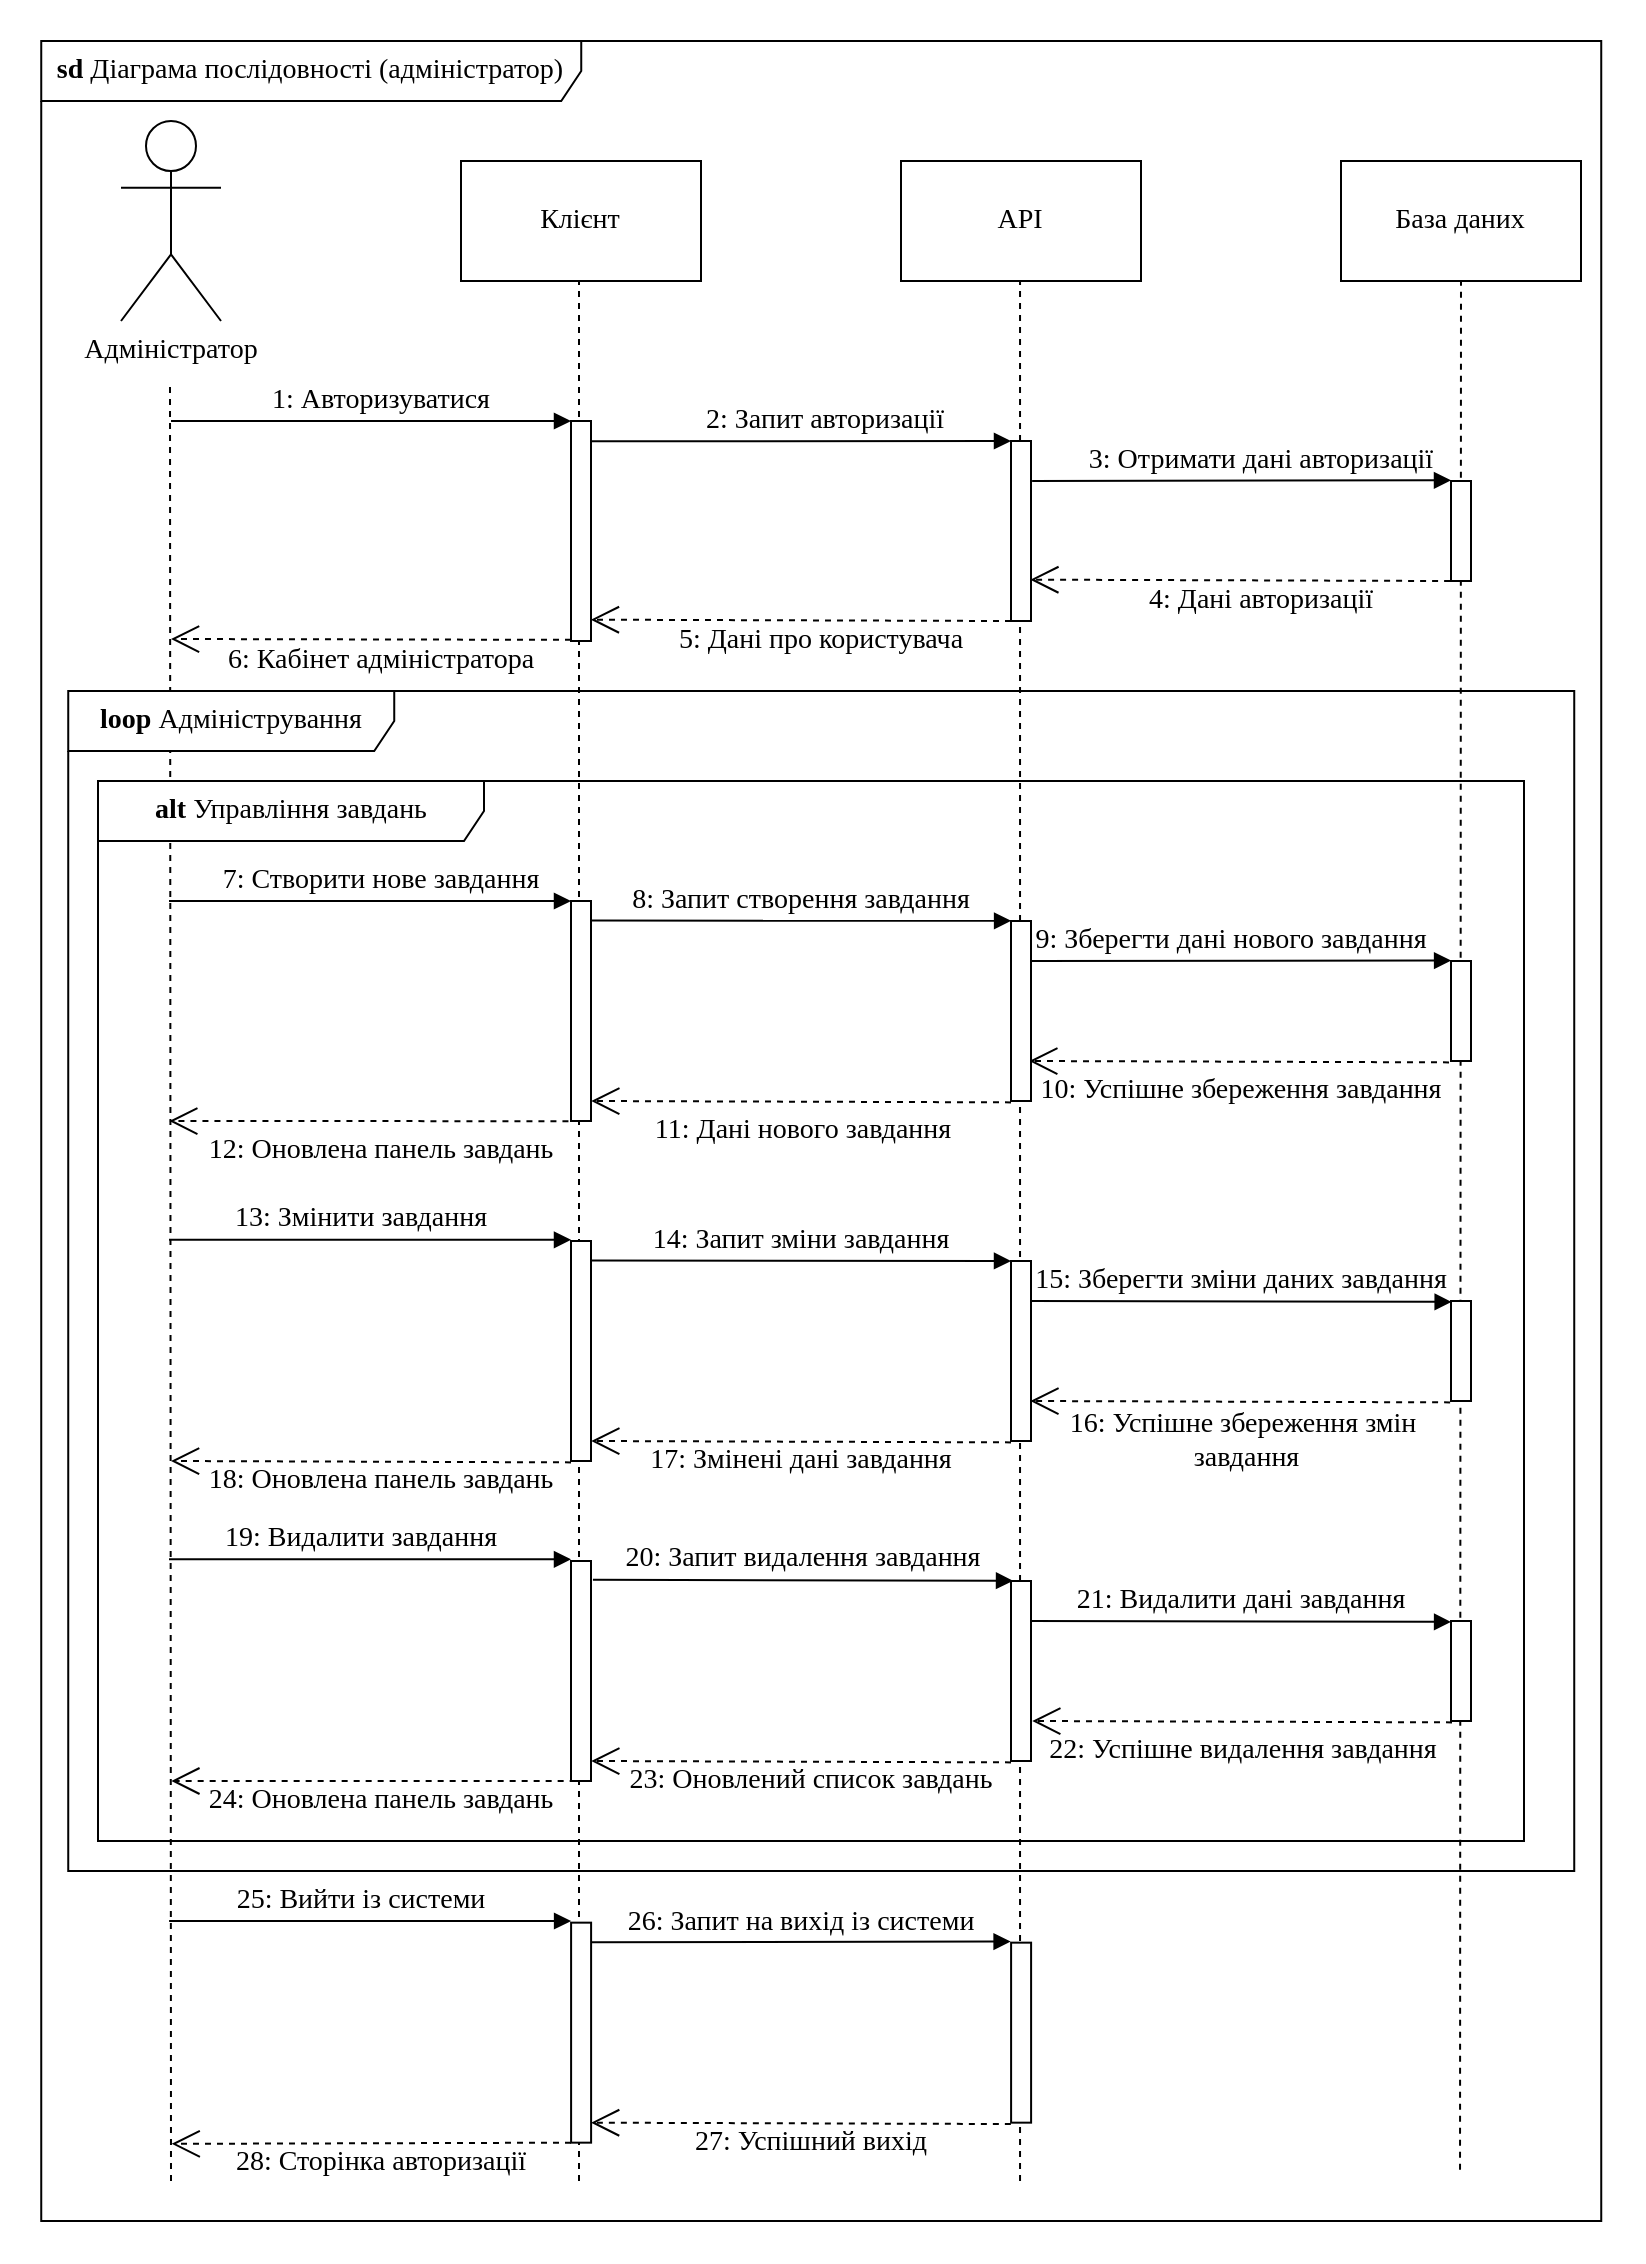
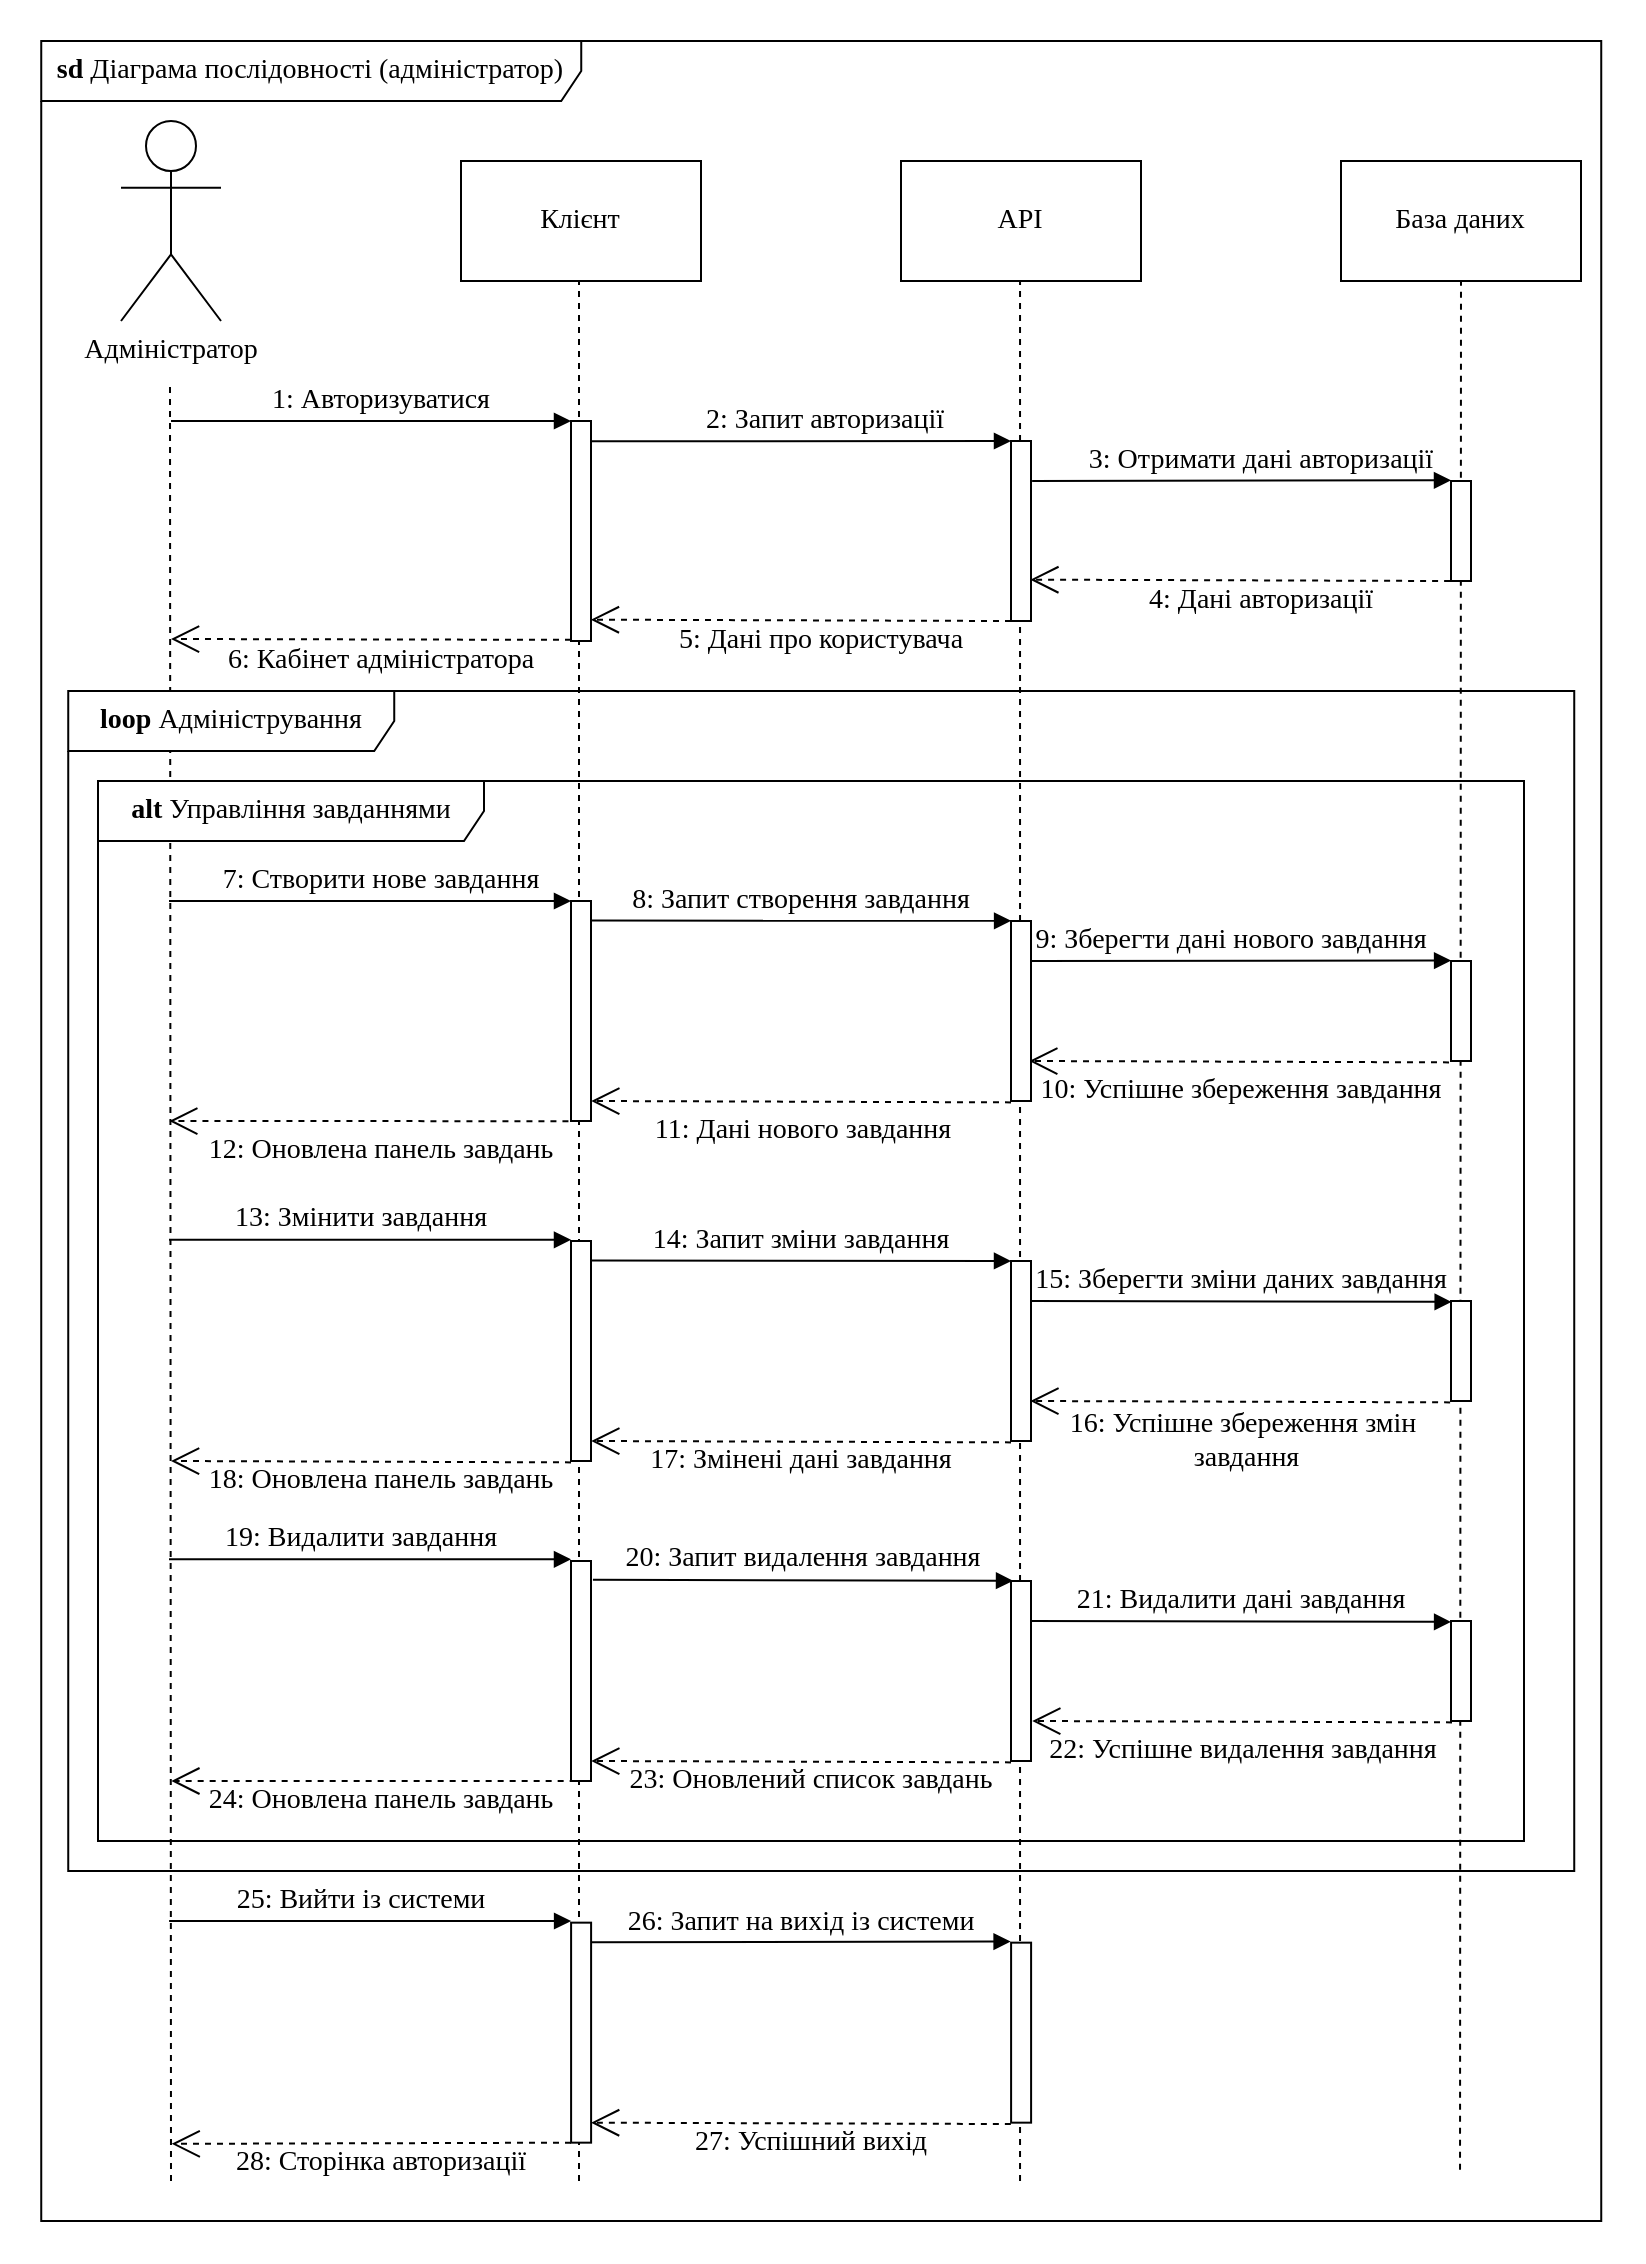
(292, 811) -> (292, 811)
